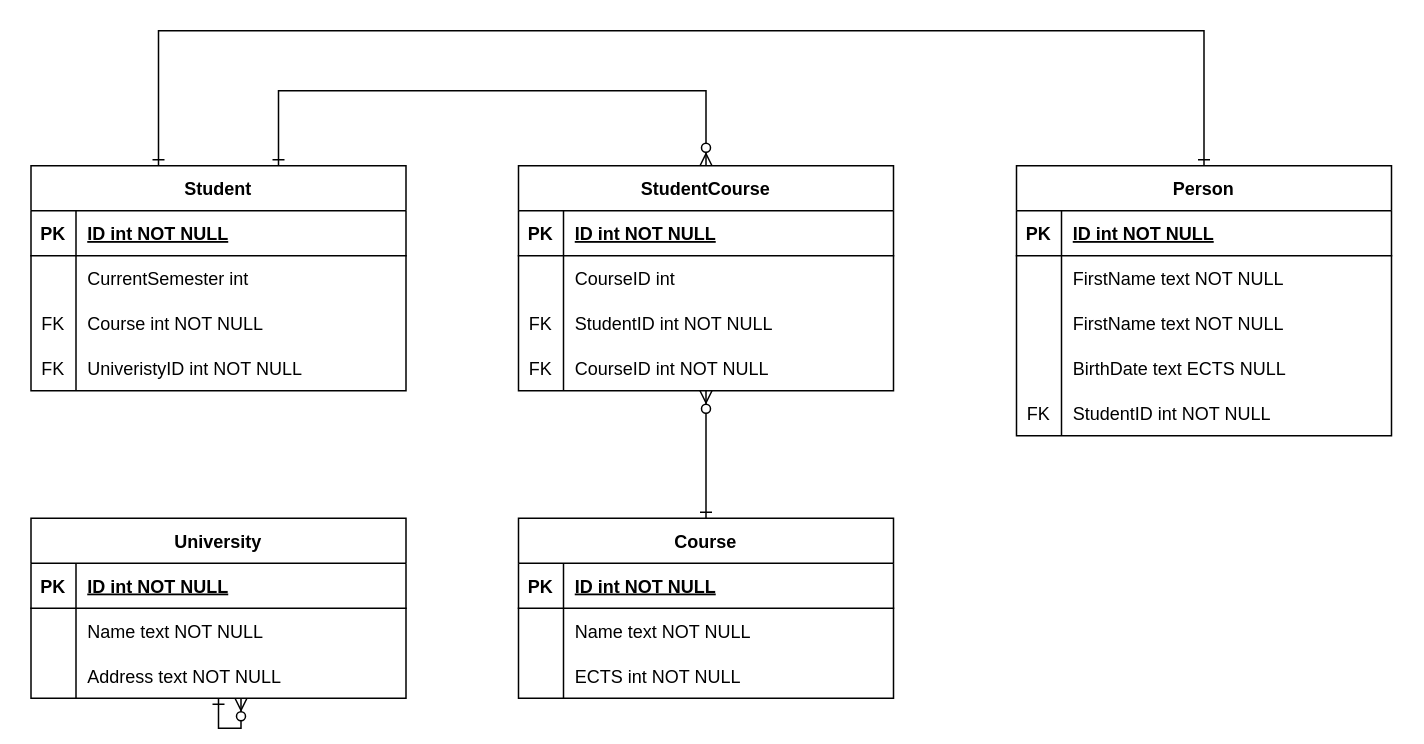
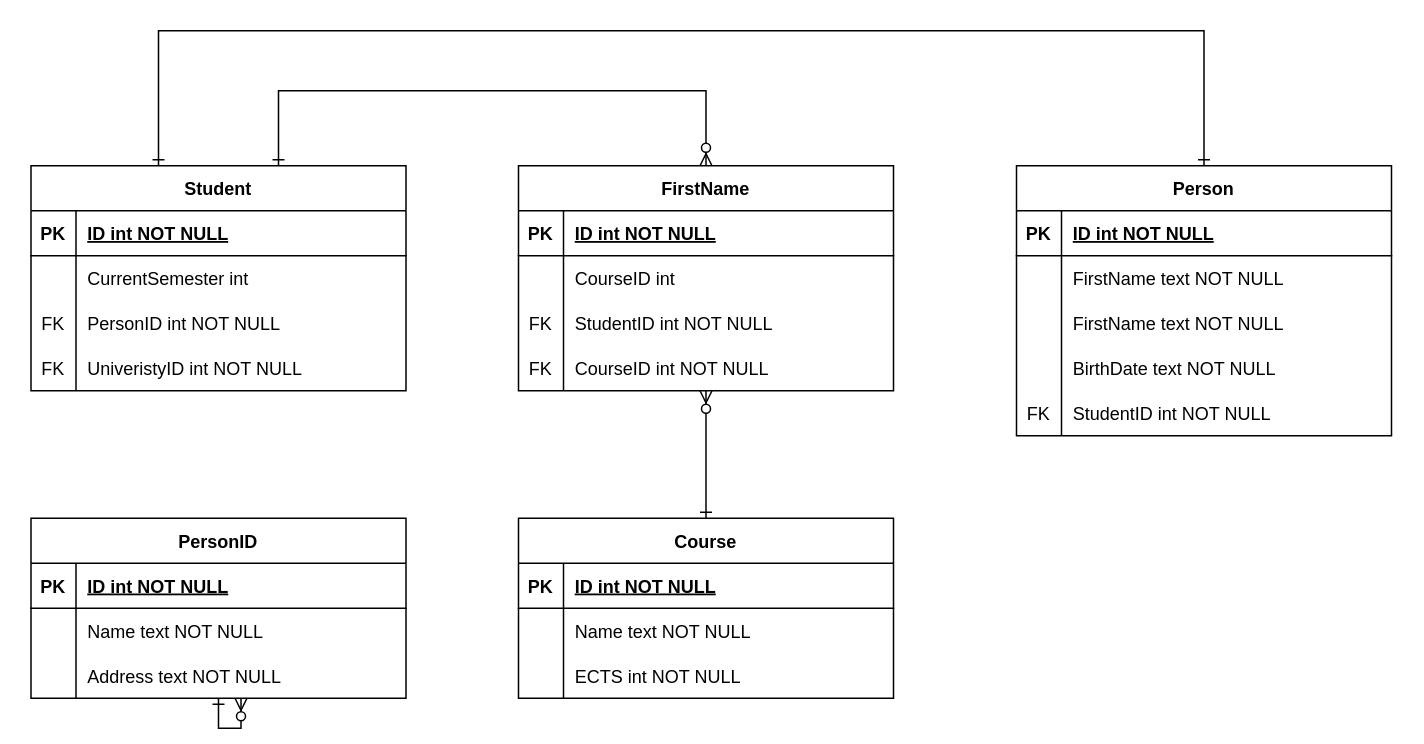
(705, 189) -> (705, 189)
(173, 324) -> (183, 324)
(1184, 369) -> (1179, 369)
(218, 542) -> (218, 542)
